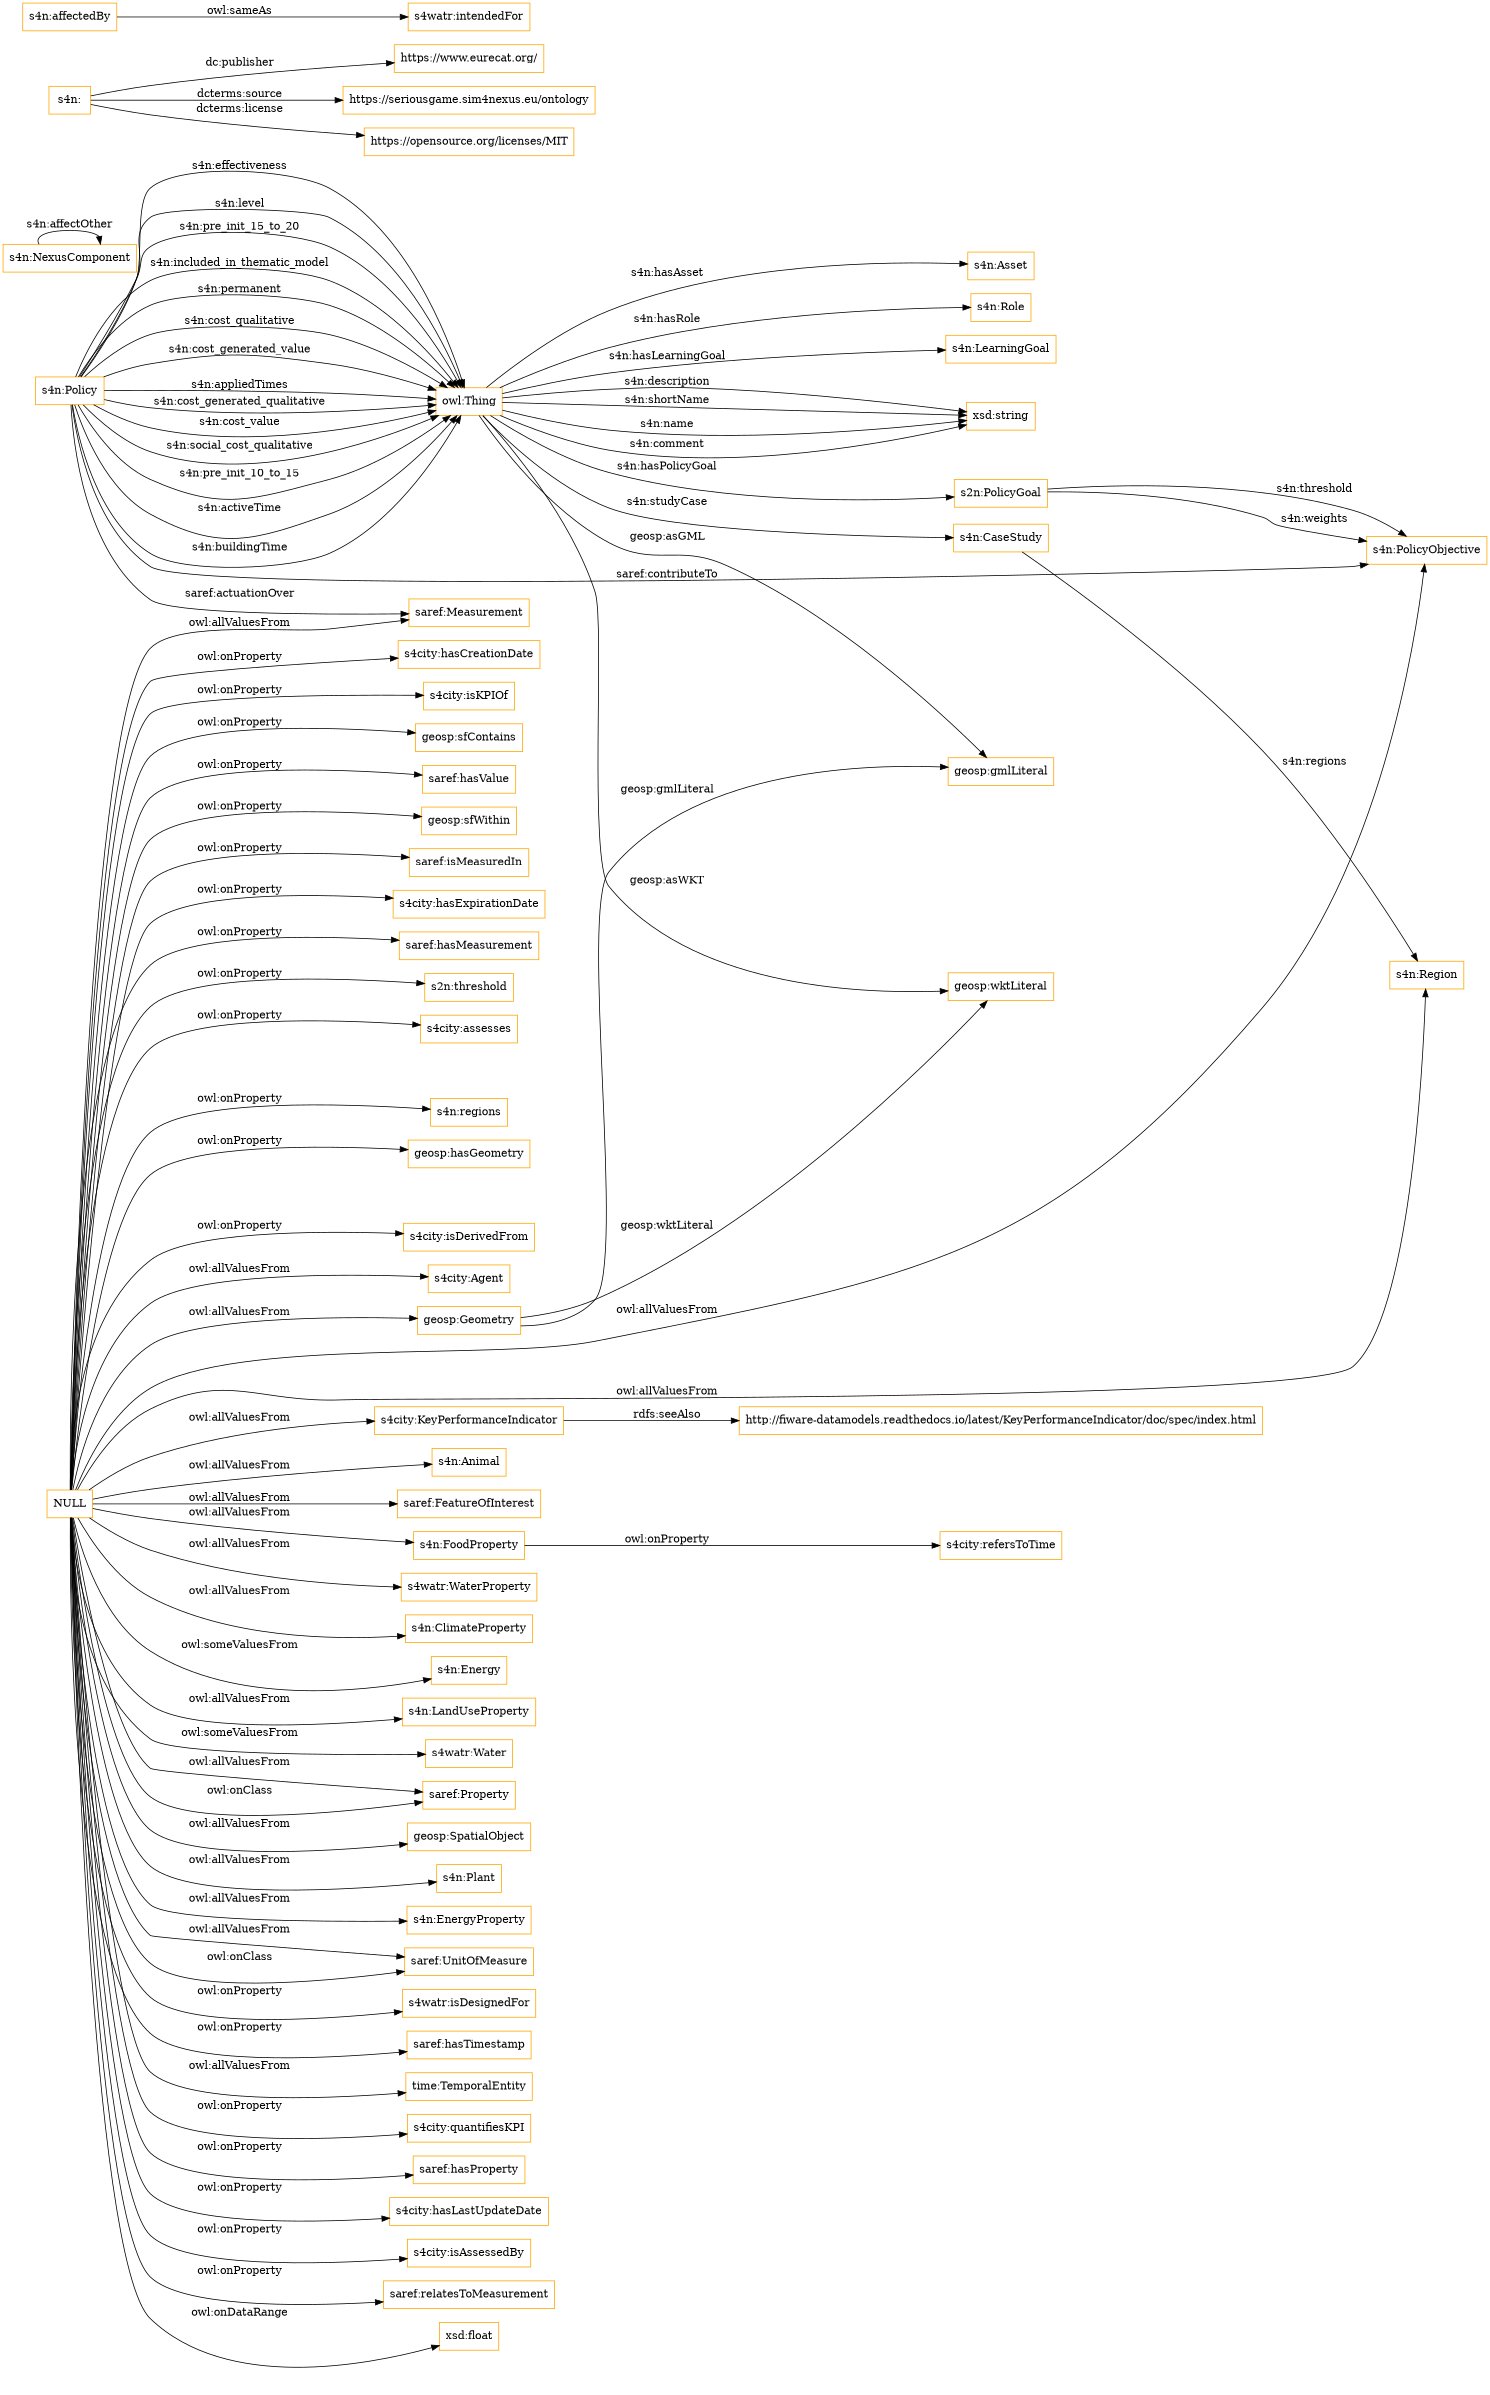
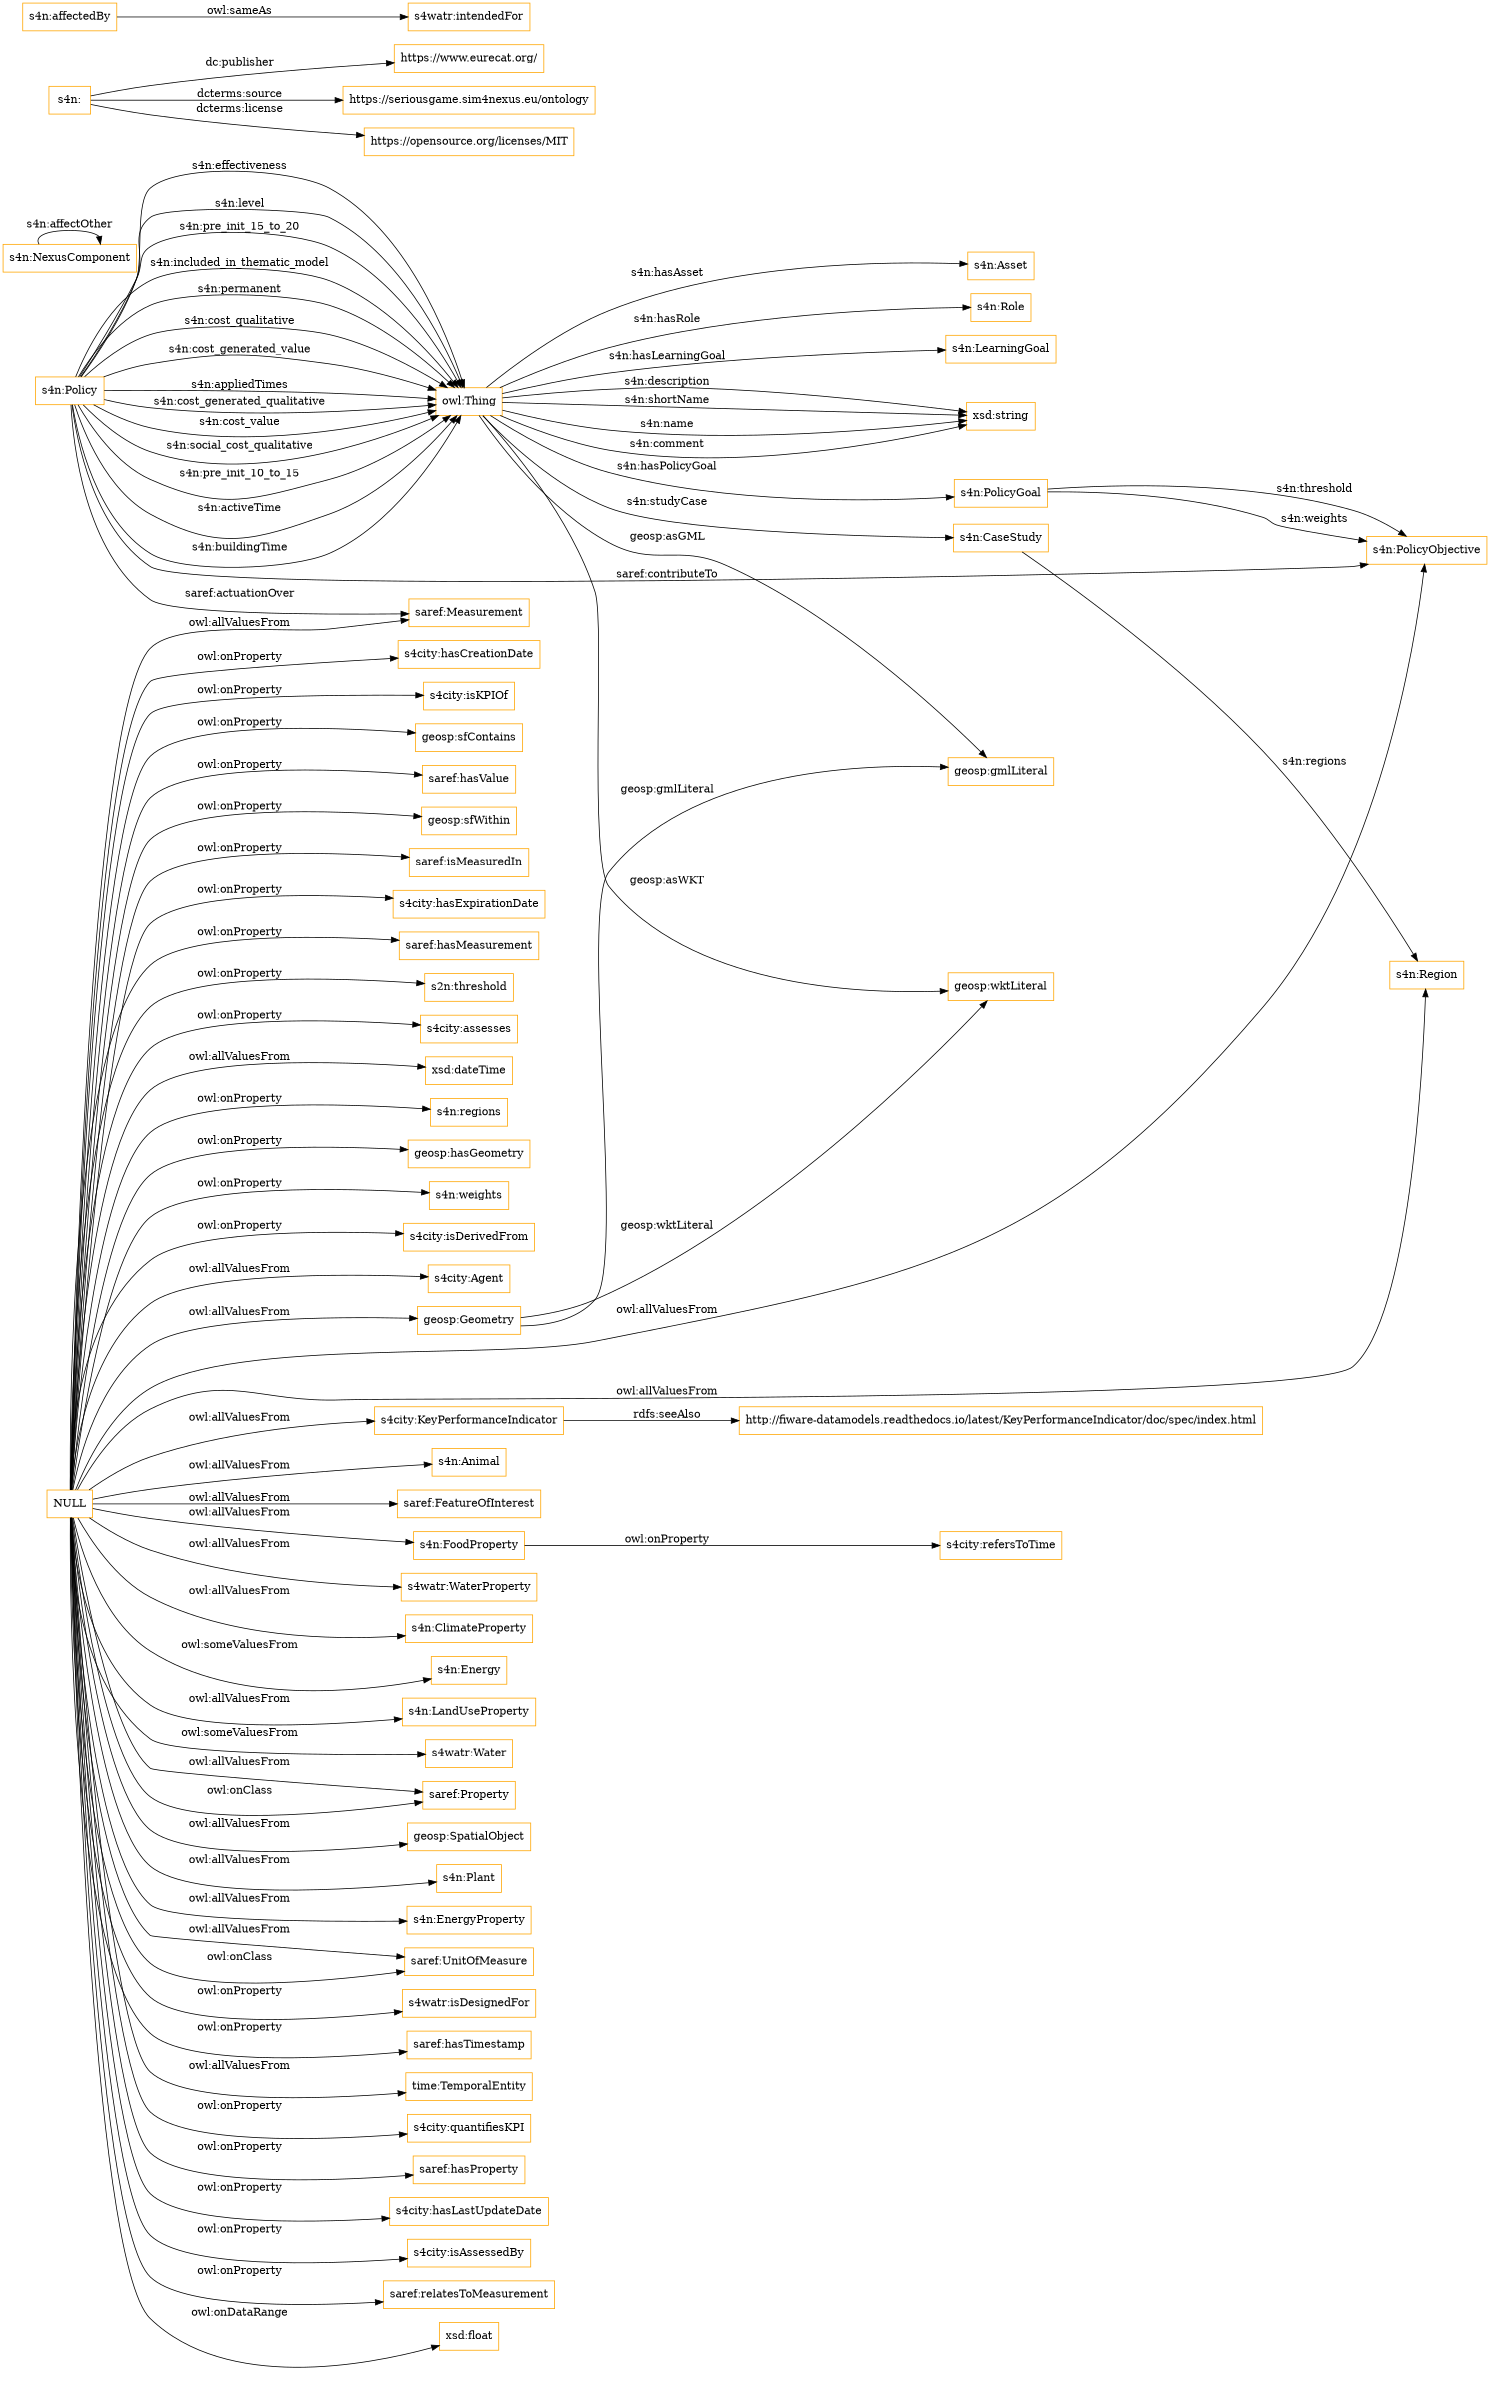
(1001, 493) -> (1001, 493)
none -> (469, 1071)
none -> (469, 1196)
